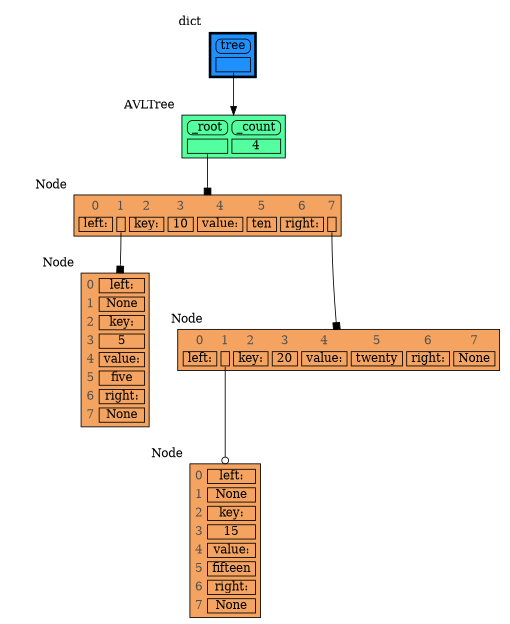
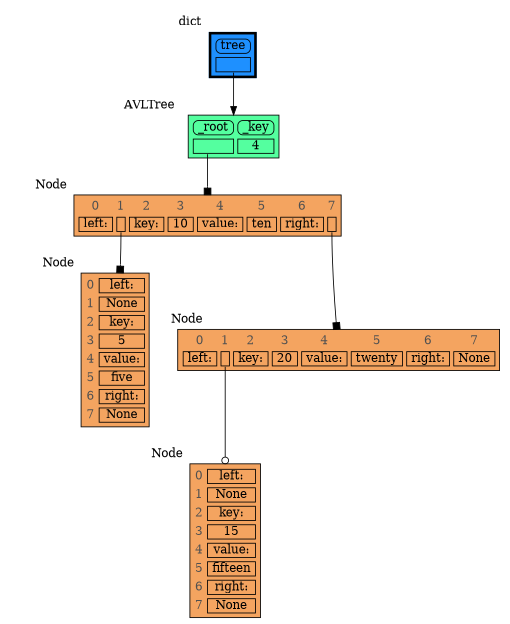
(256, 127) -> (256, 127)
